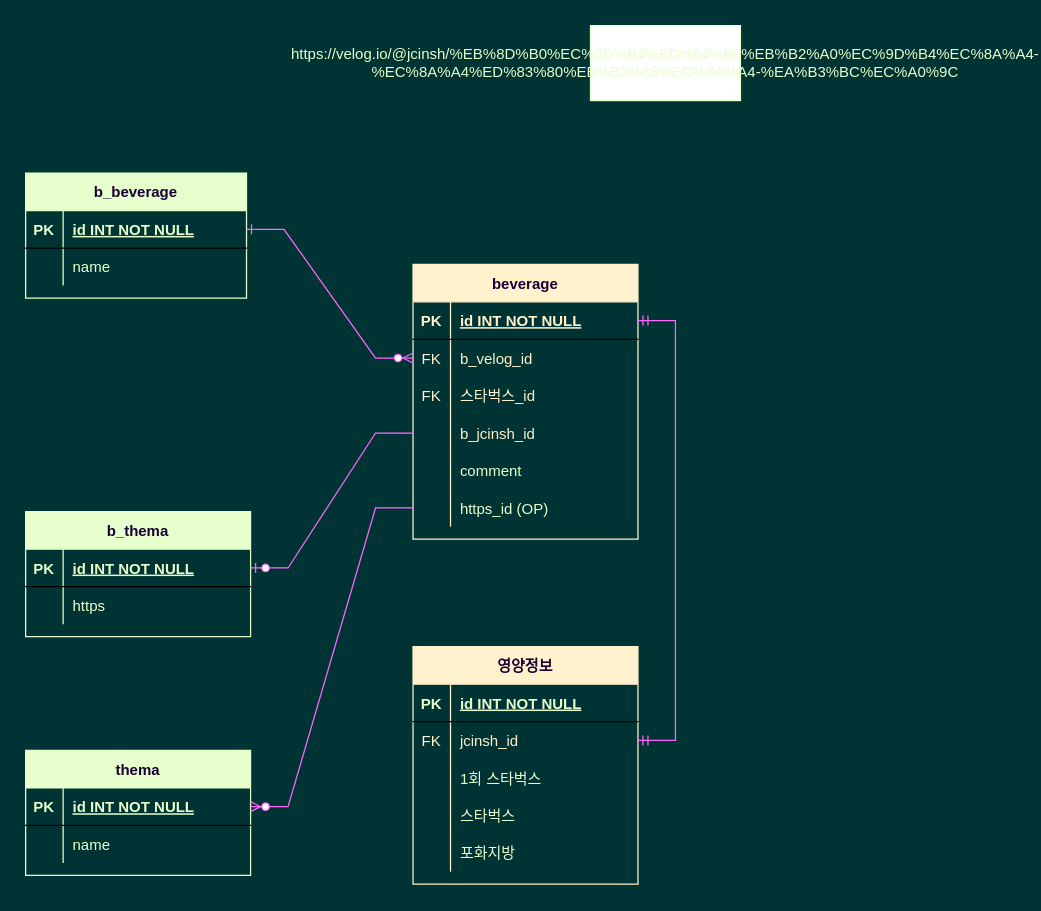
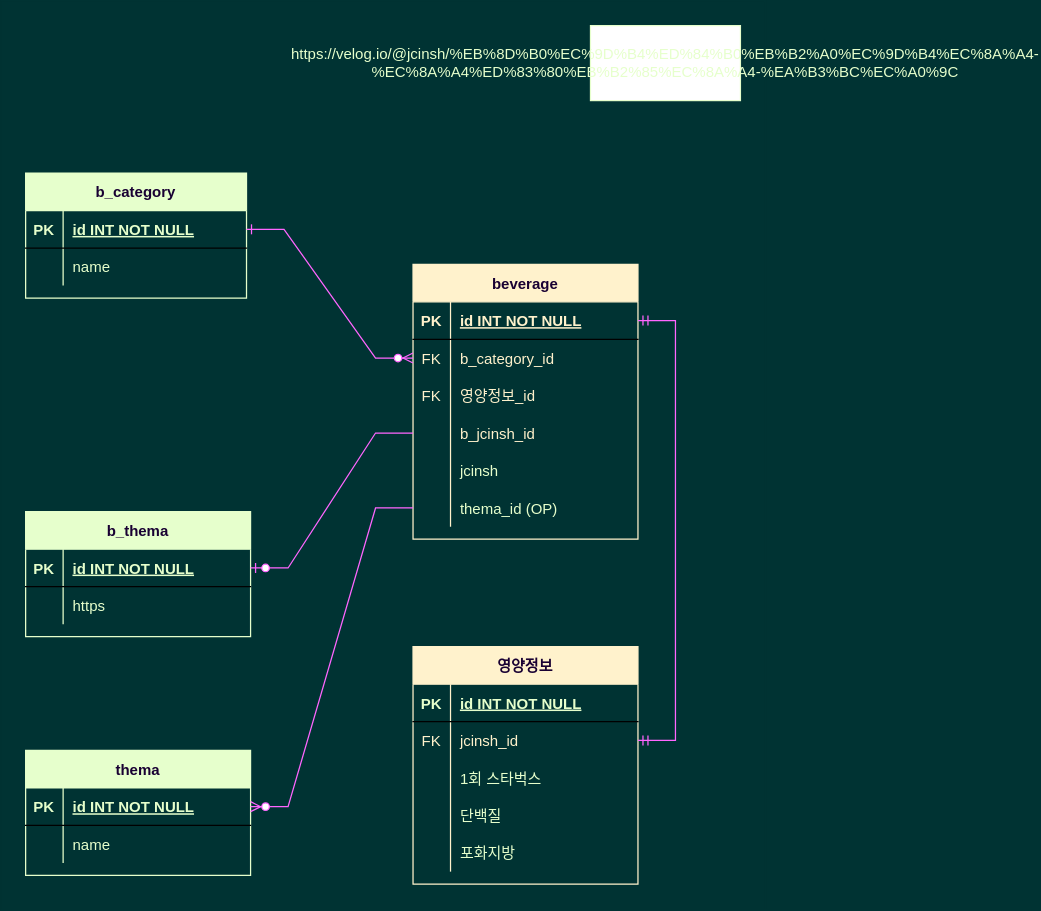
(135, 193) -> (135, 193)
(498, 359) -> (513, 359)
(501, 396) -> (501, 396)
(489, 471) -> (483, 471)
(511, 509) -> (511, 509)
(490, 816) -> (483, 816)
